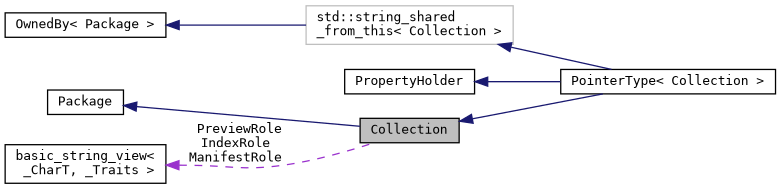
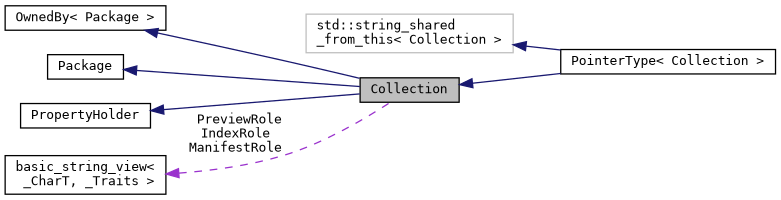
(243, 25) -> (259, 55)
(524, 82) -> (262, 102)
